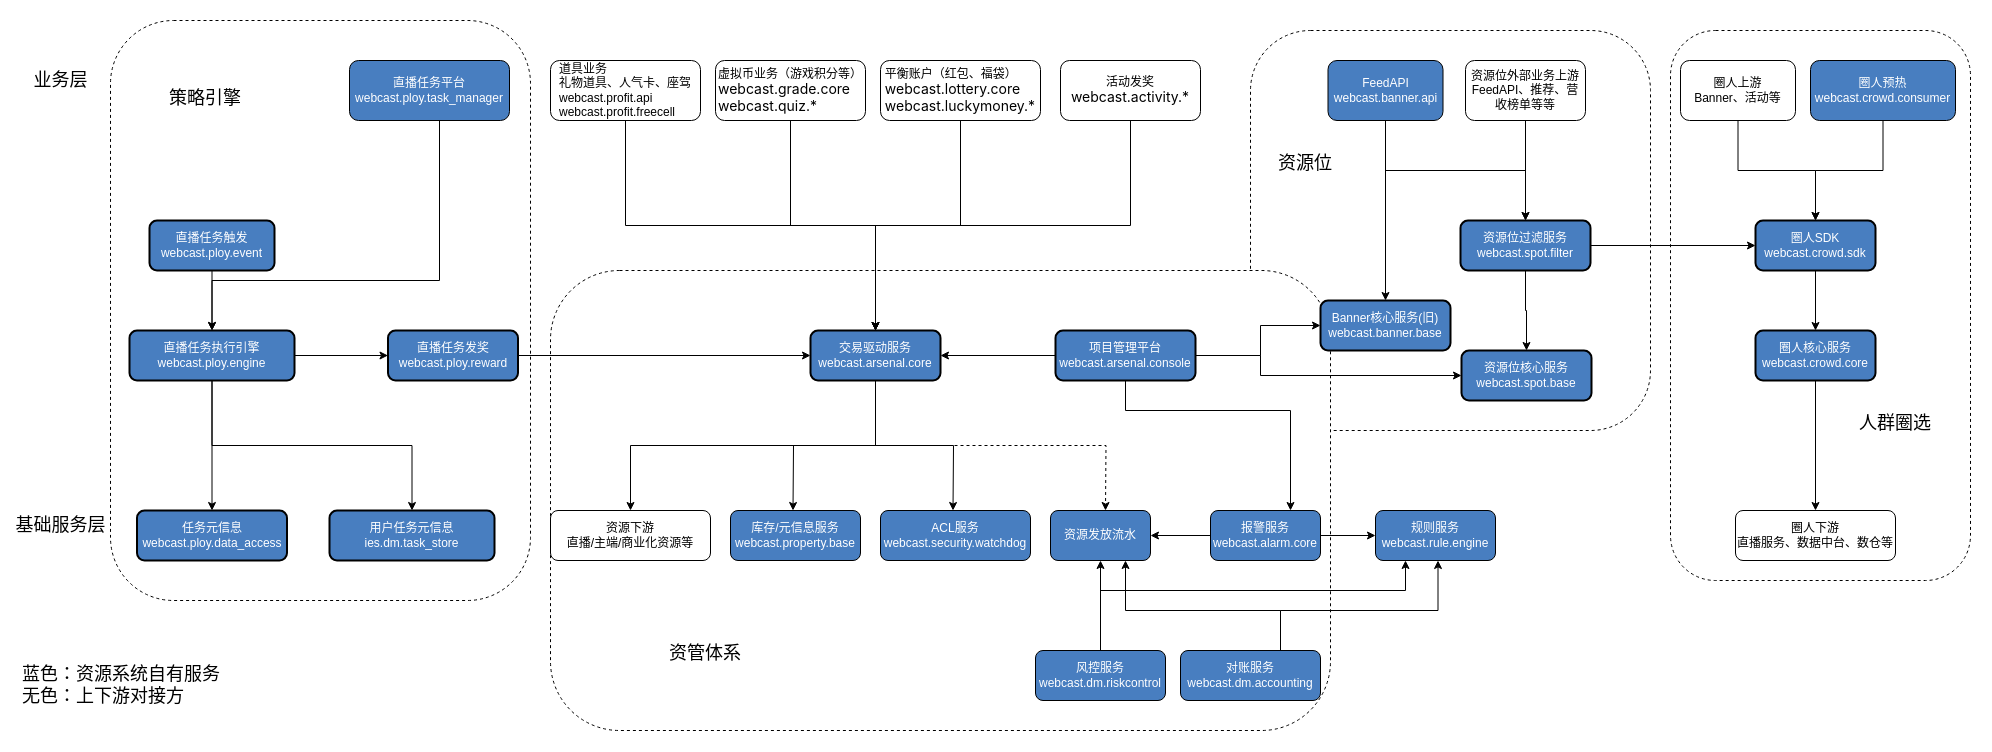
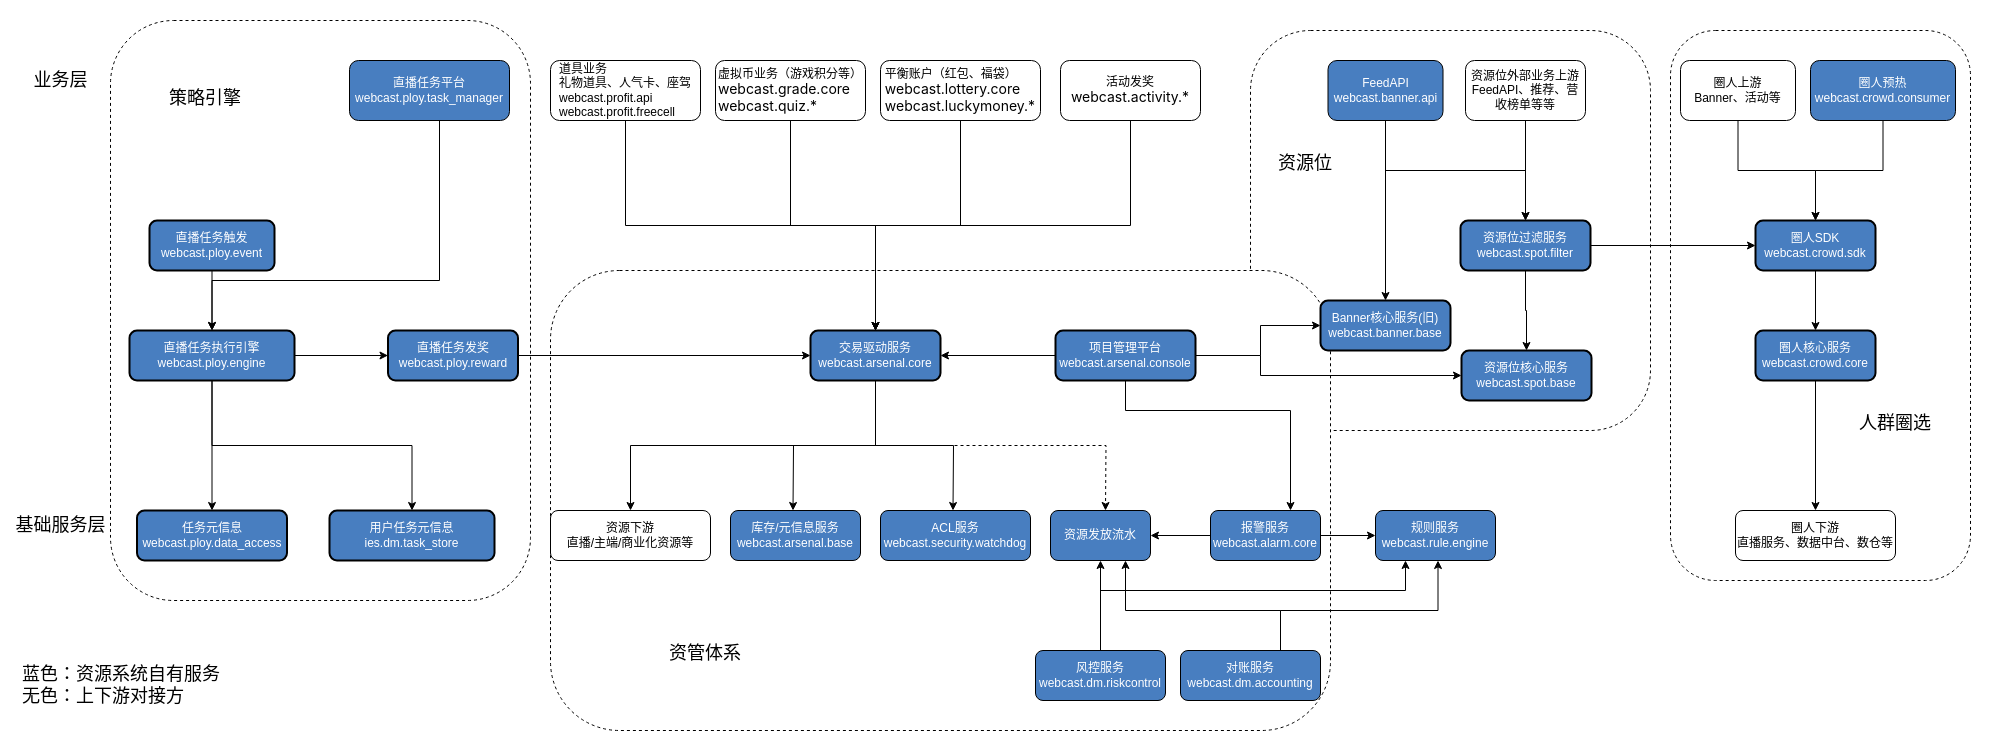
(796, 536) -> (796, 536)
